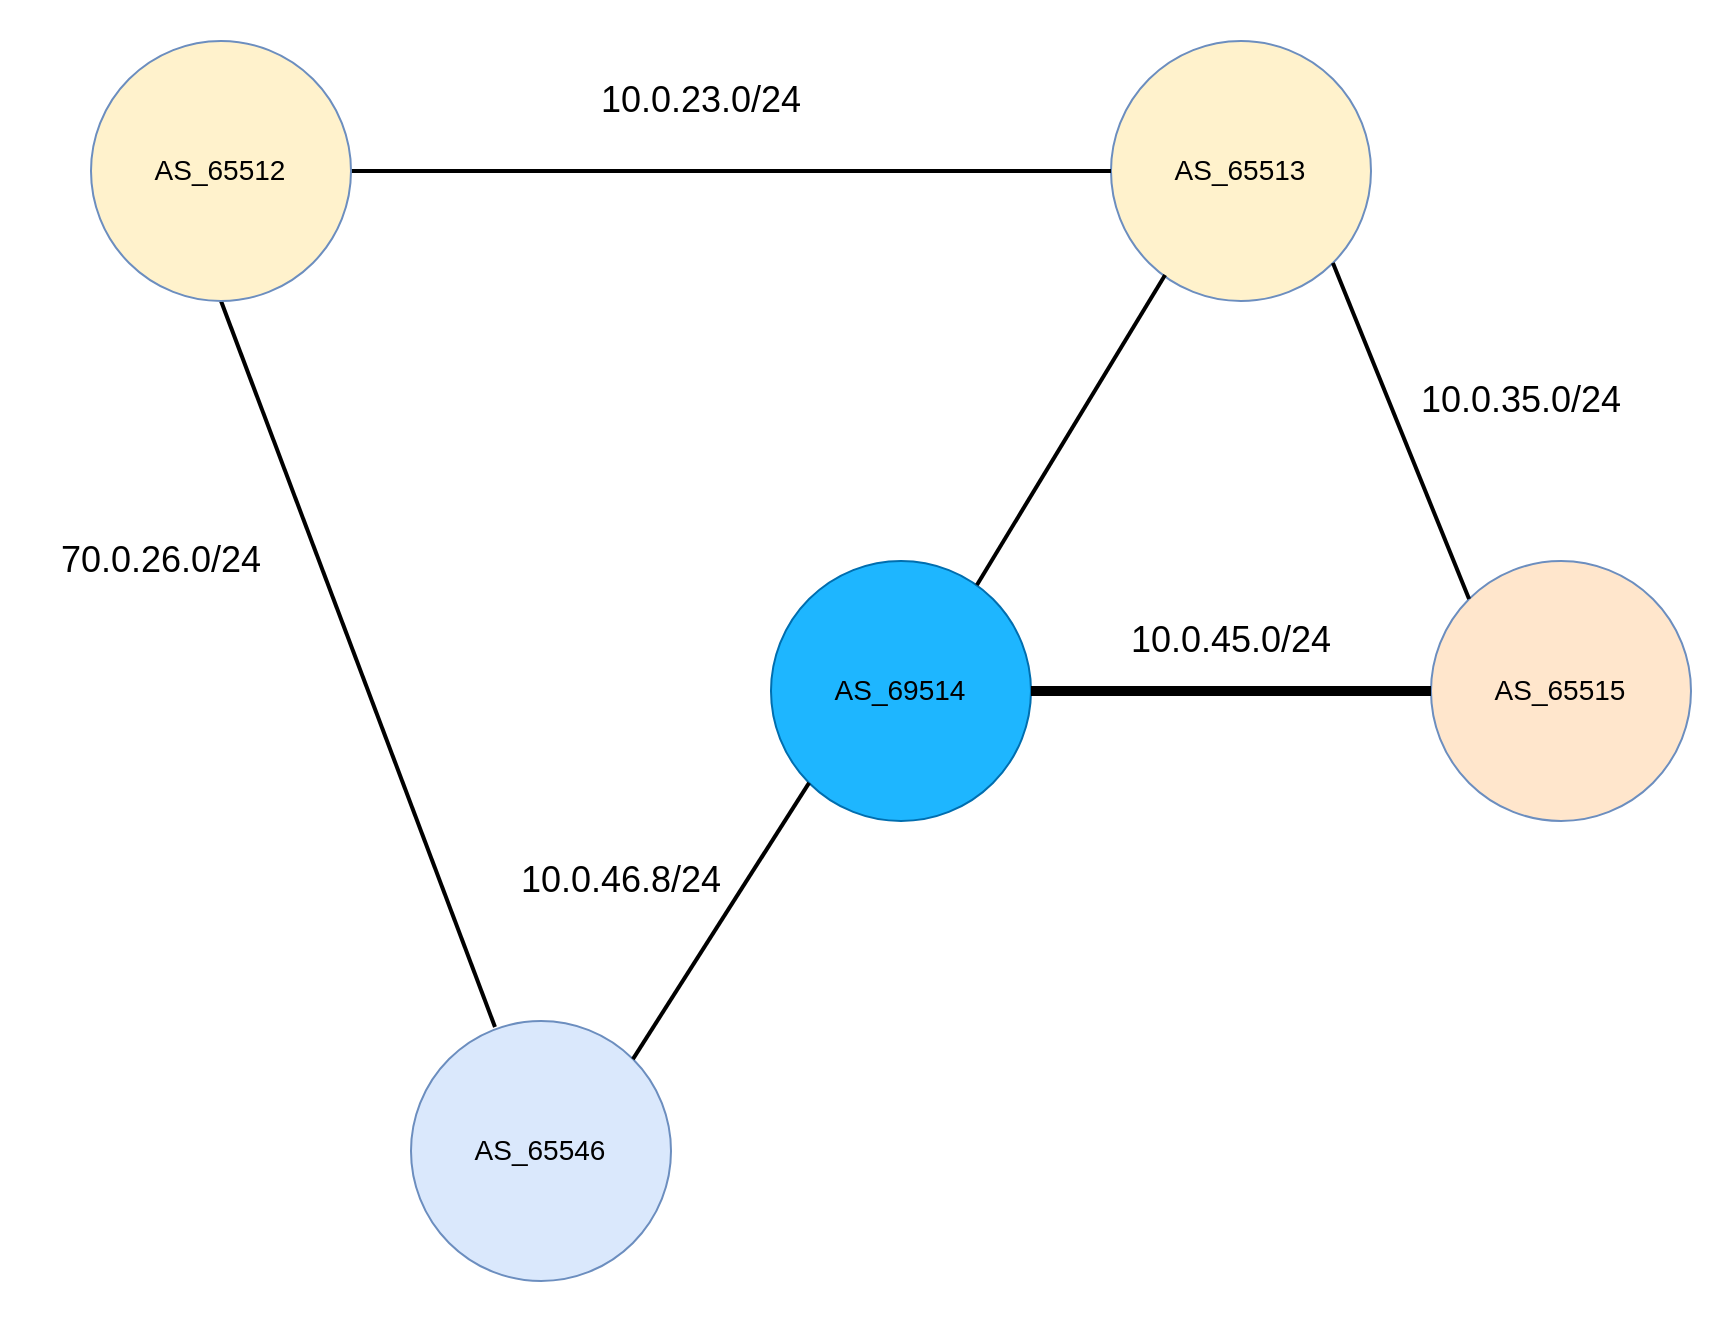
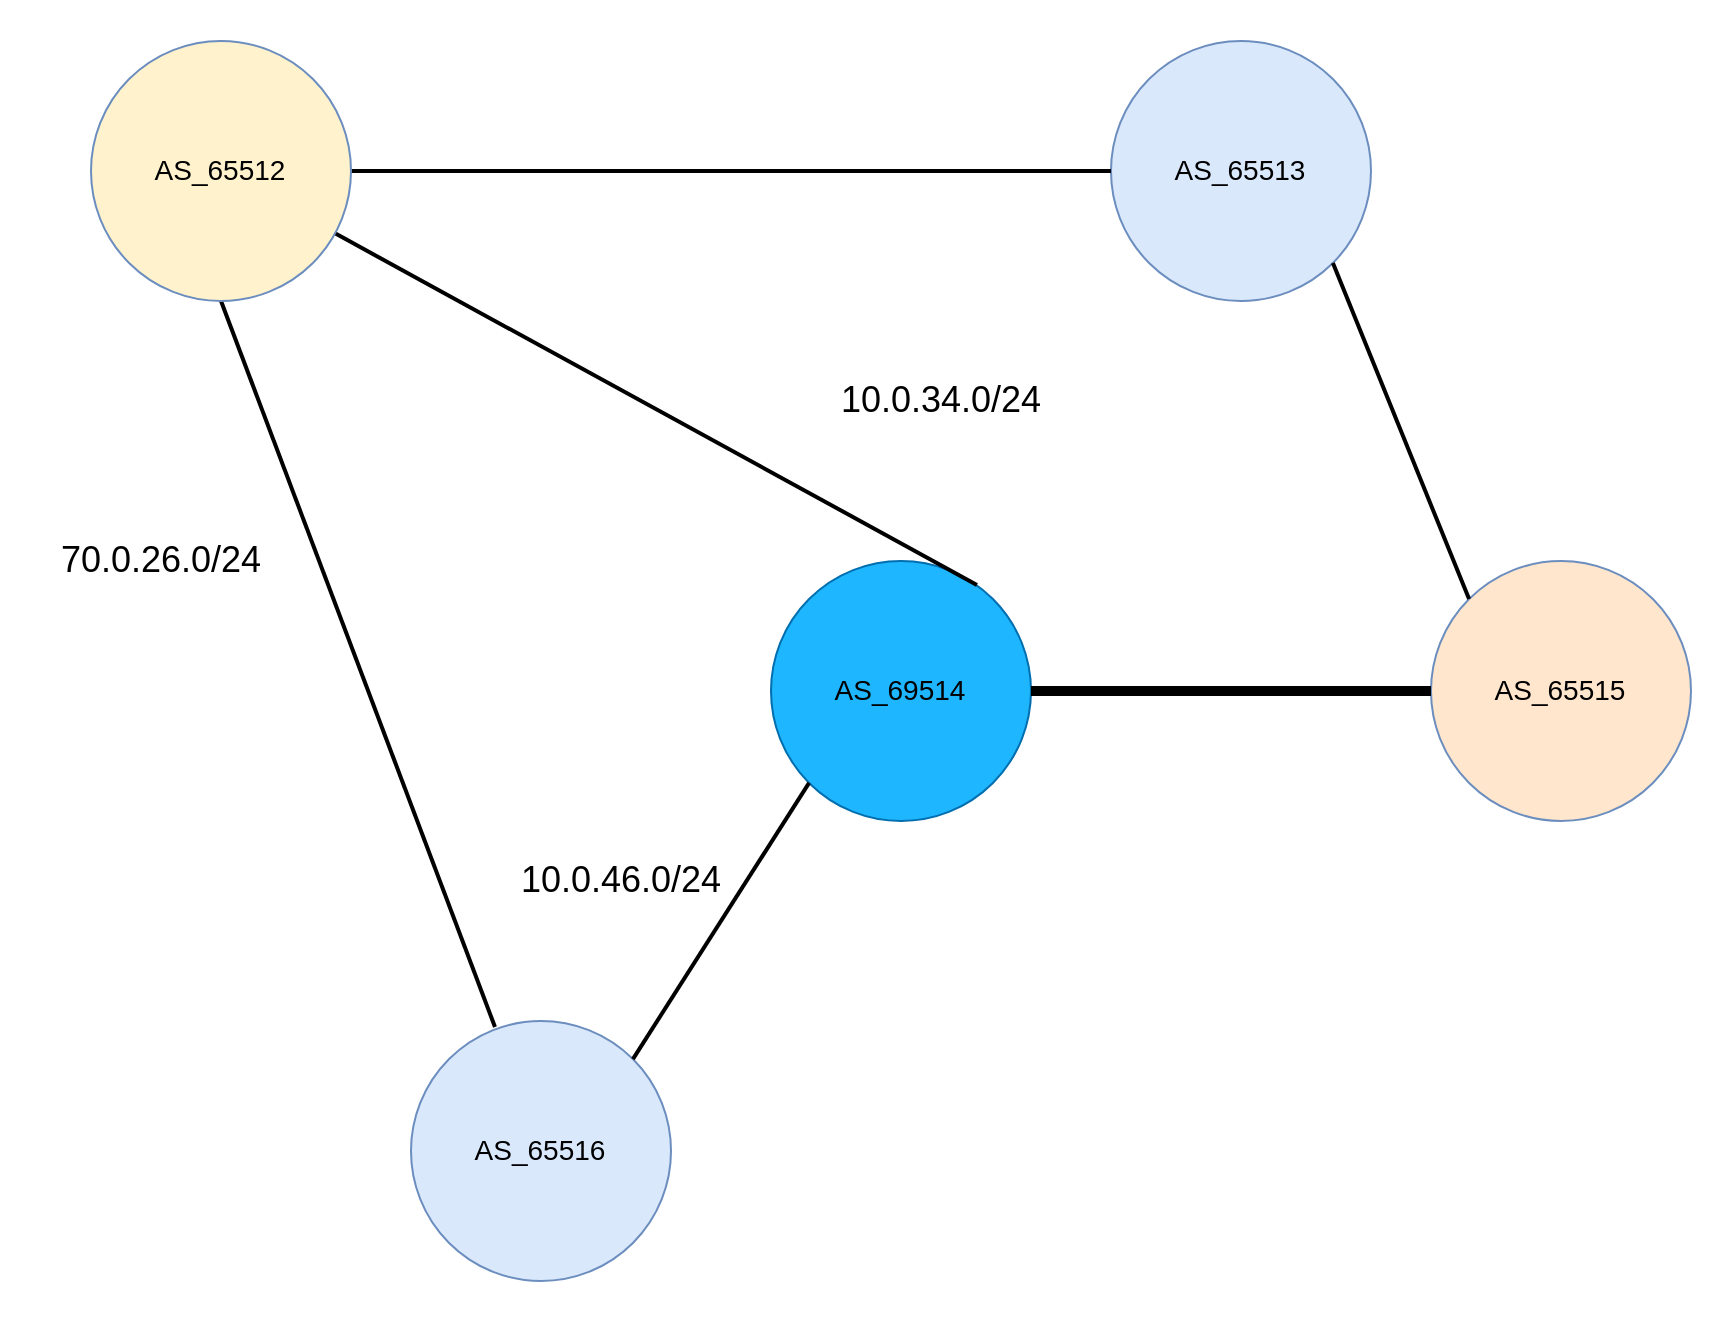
(701, 101) -> none
(1241, 171) -> (1241, 171)
none -> (941, 401)
(1521, 401) -> none
(1071, 430) -> (656, 409)
(1231, 641) -> none
(622, 881) -> (622, 881)
(541, 1151) -> (541, 1151)
